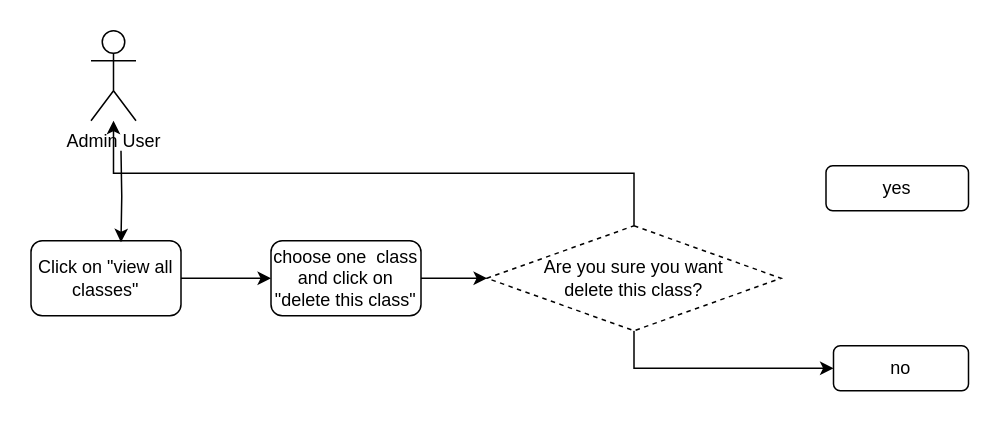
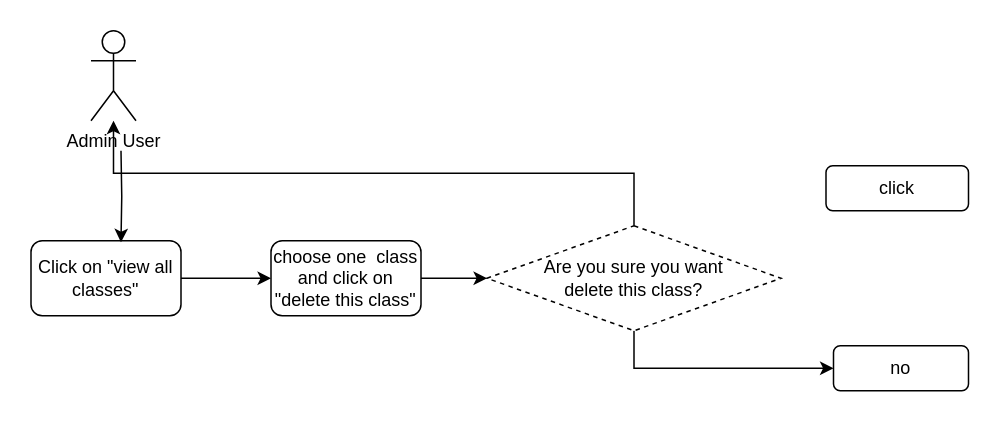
(897, 188) -> (897, 188)
